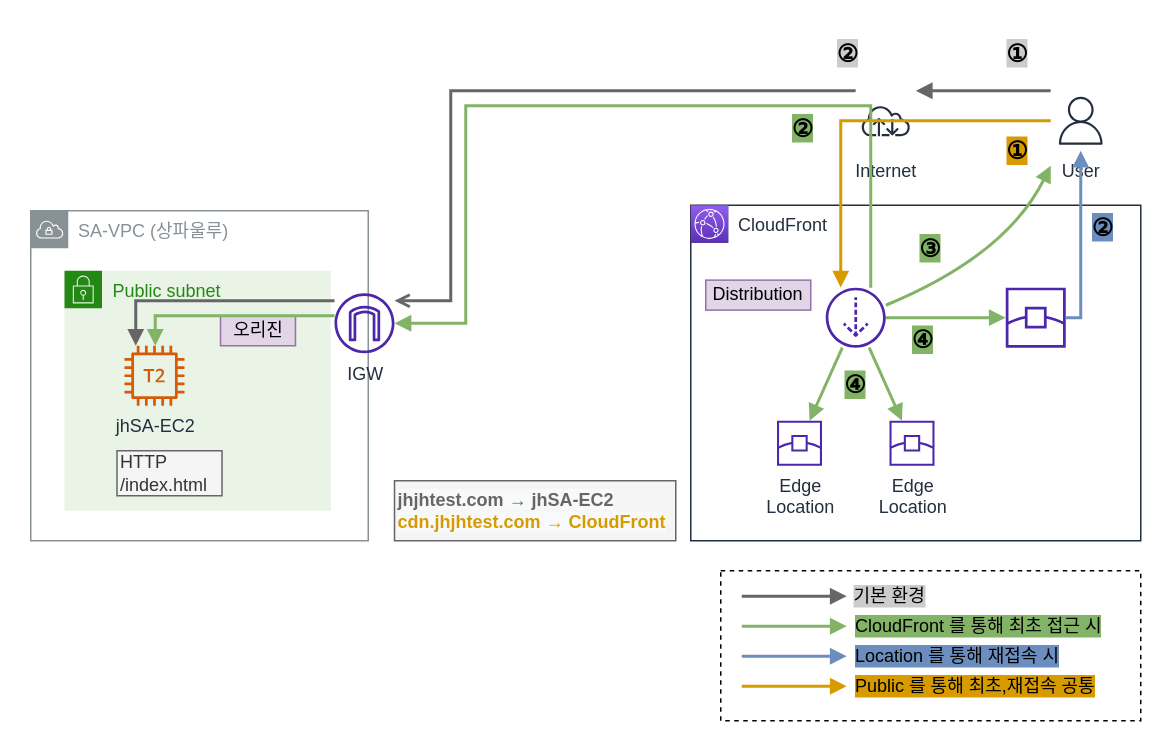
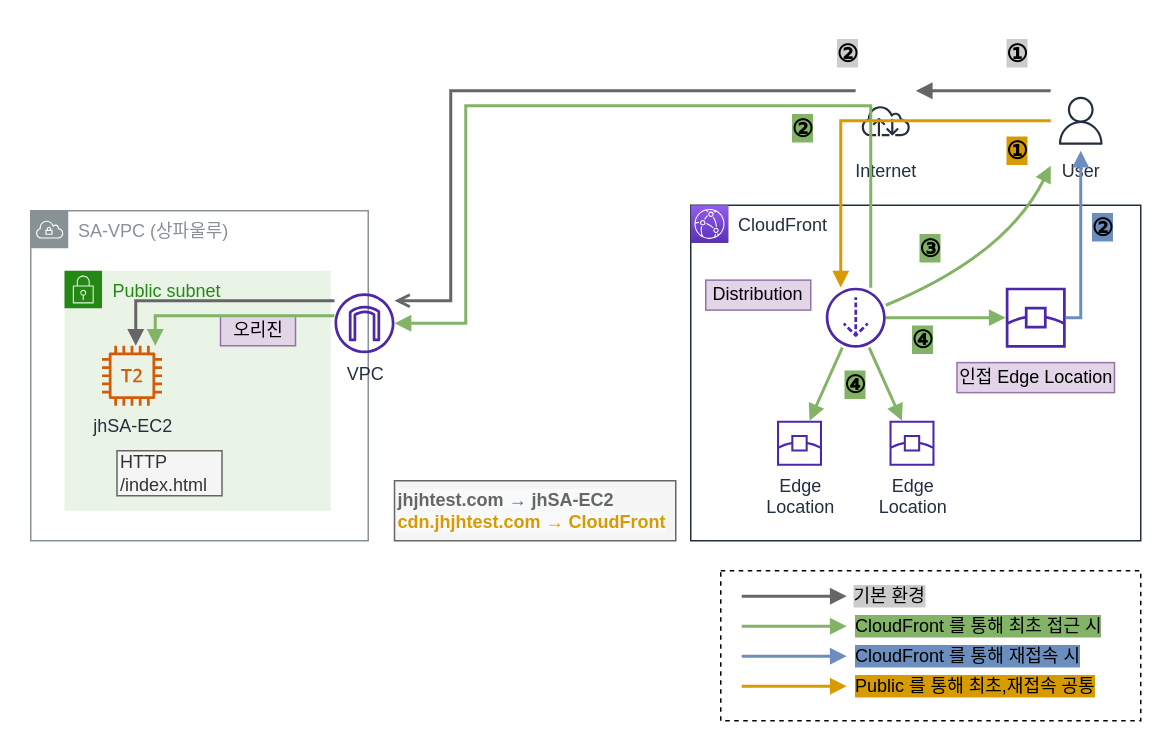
(366, 375) -> (366, 375)
(155, 376) -> (132, 376)
none -> (1036, 378)
(968, 656) -> (978, 656)
